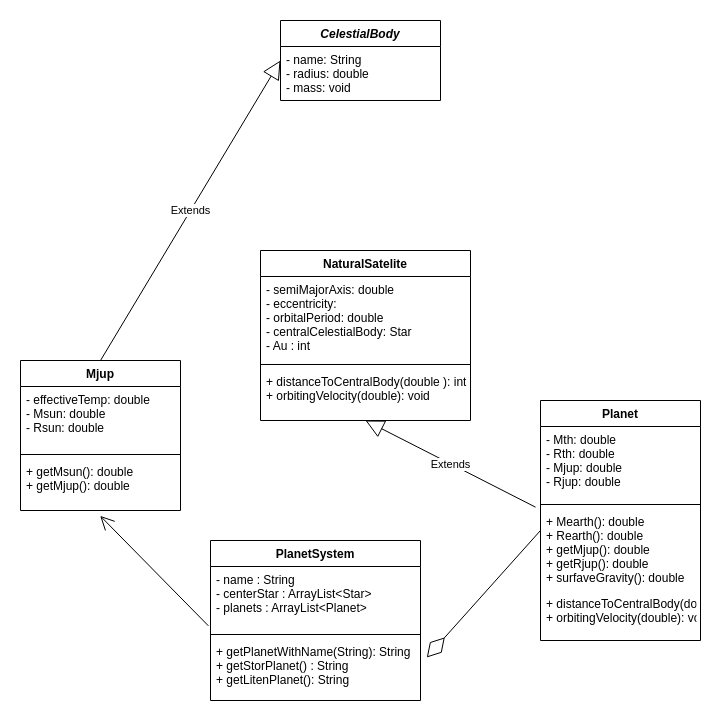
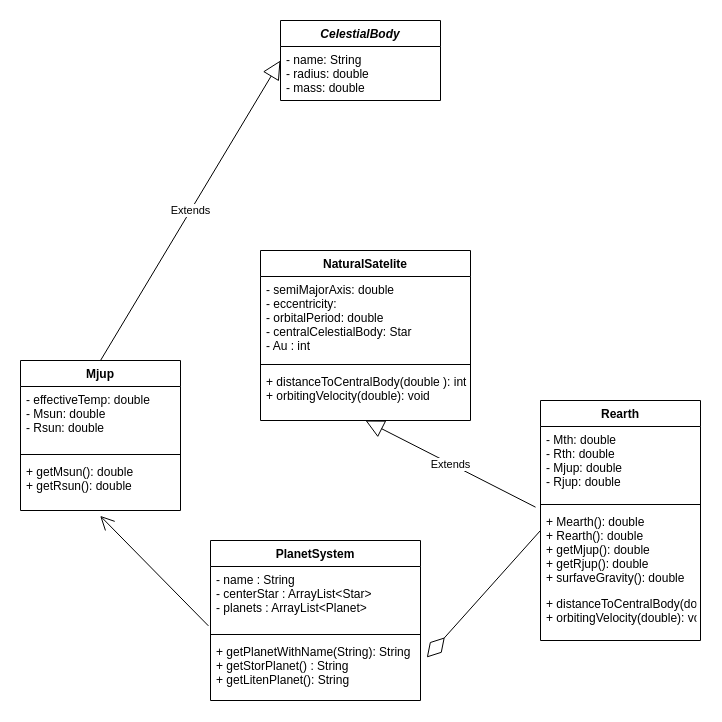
(327, 60) -> (327, 60)
(620, 414) -> (620, 414)
(84, 472) -> (84, 472)
